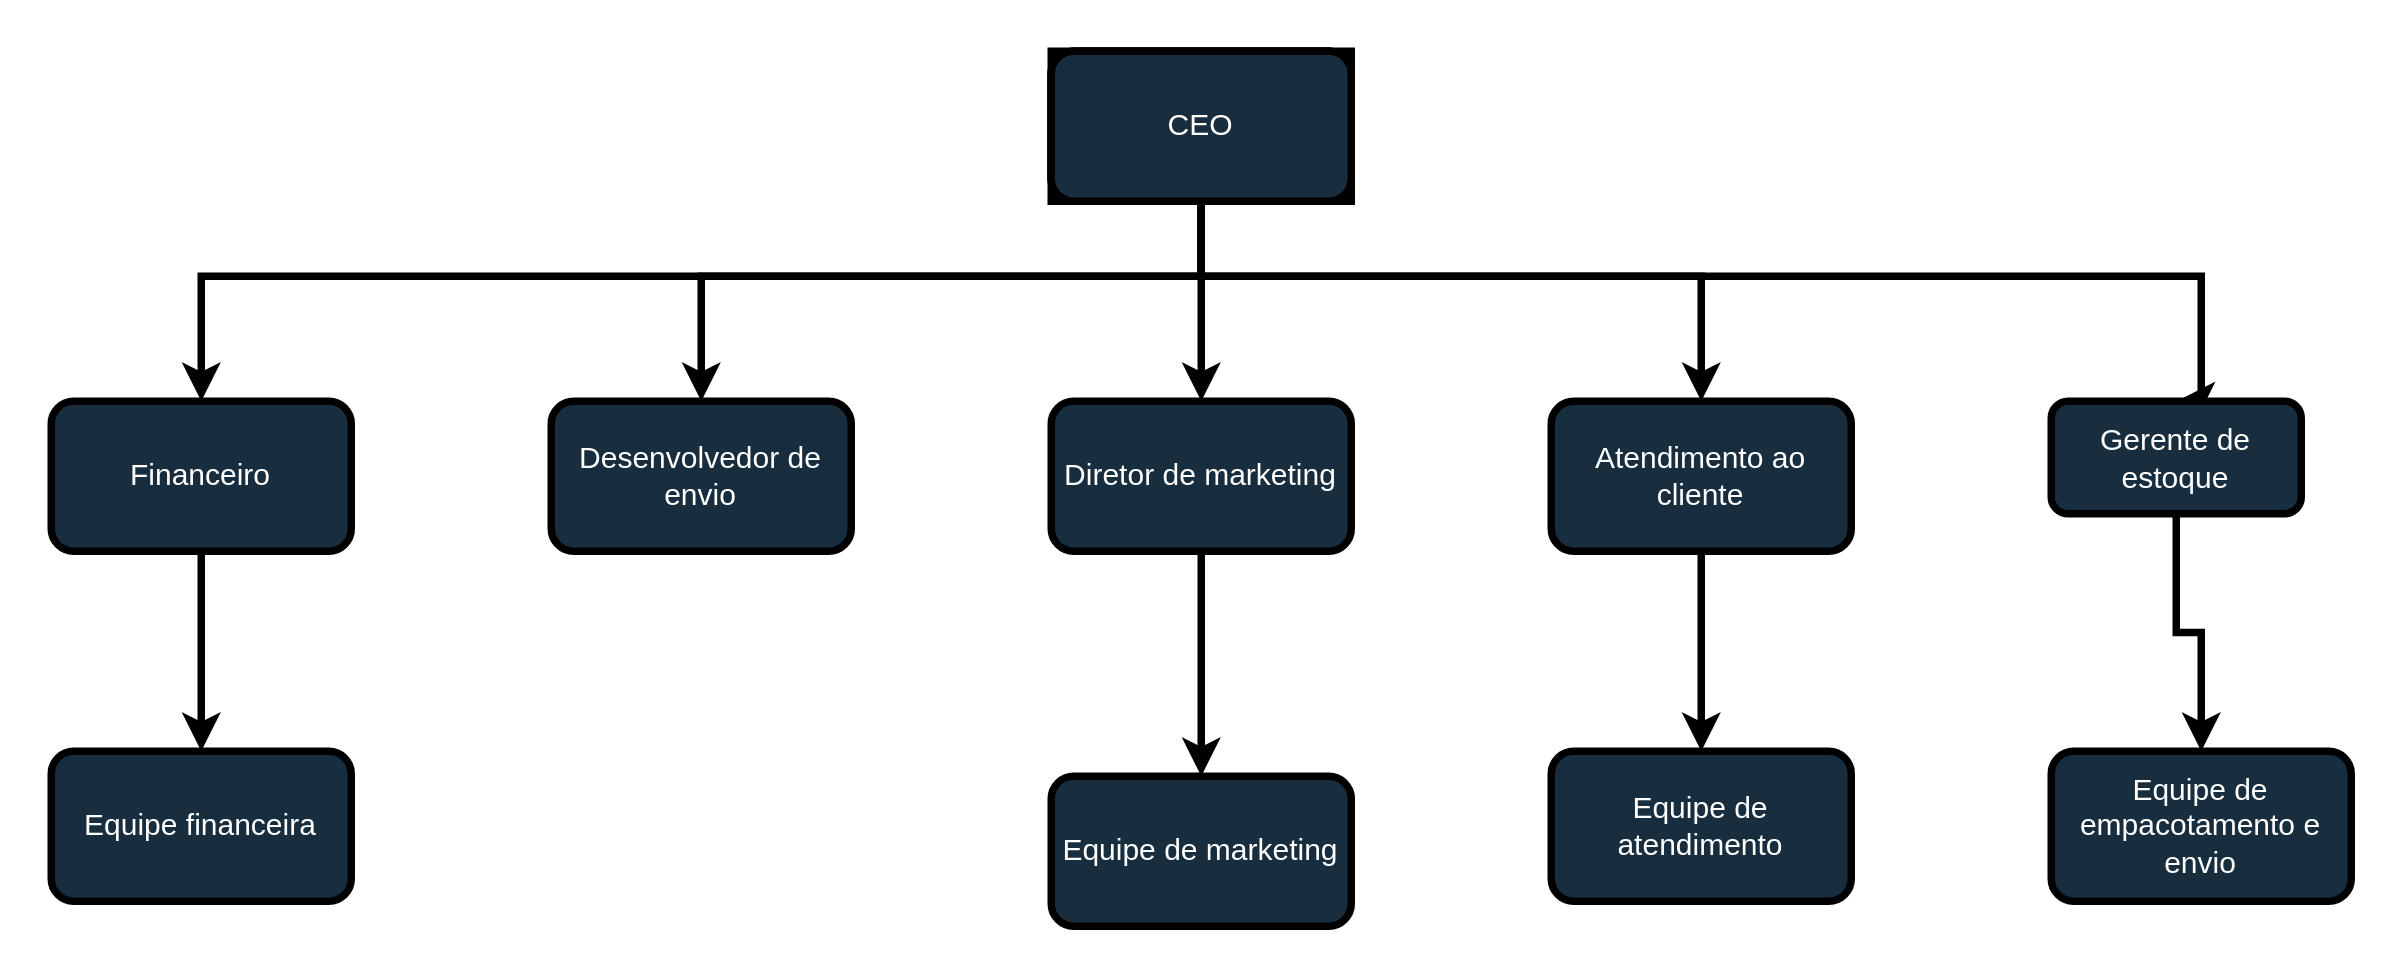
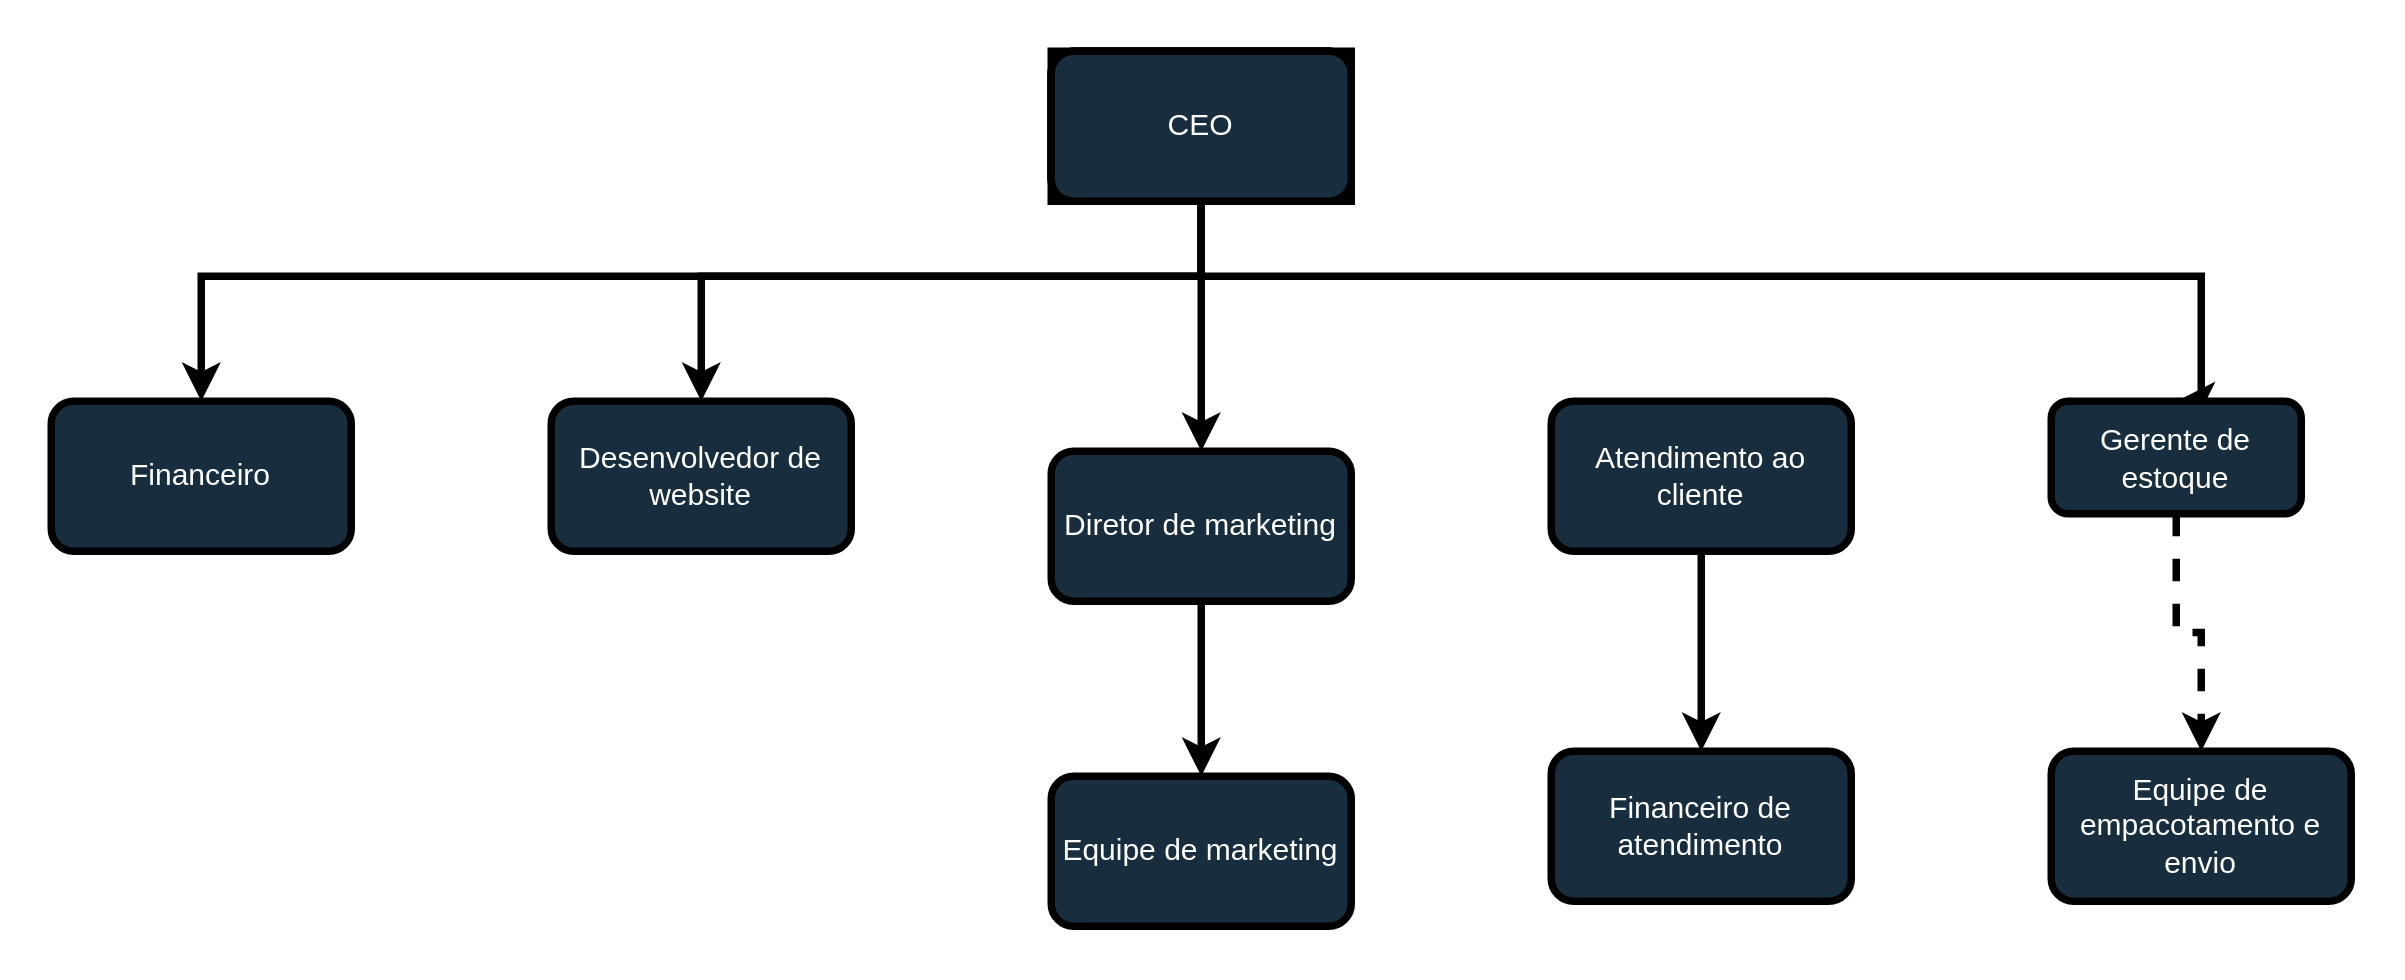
(1701, 329) -> none
(701, 476) -> (701, 476)
(1201, 476) -> (1201, 526)
(2176, 547) -> (2176, 547)
(201, 640) -> none
(201, 826) -> none
(1701, 826) -> (1701, 826)
